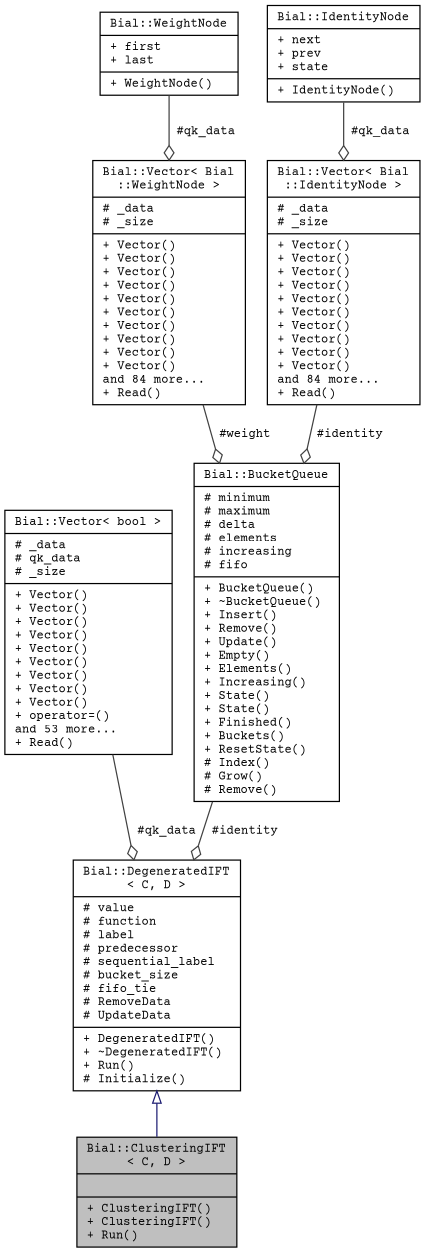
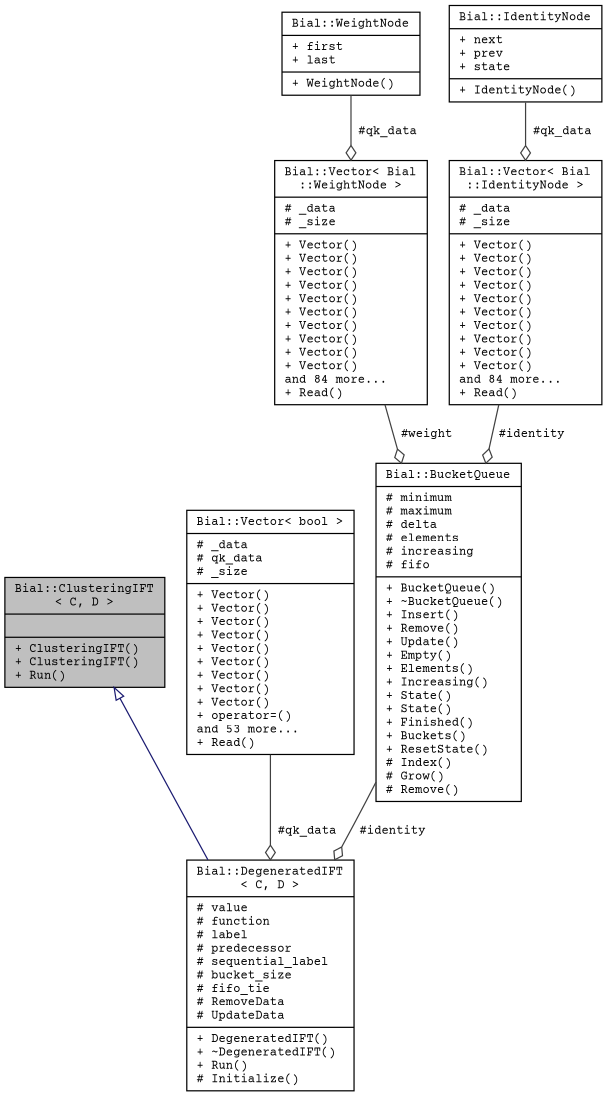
(157, 1120) -> (164, 779)
